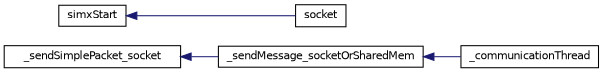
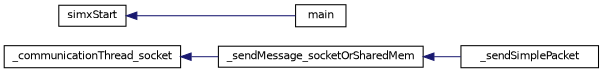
(321, 16) -> (321, 16)
(92, 57) -> (92, 57)
(530, 57) -> (530, 57)
